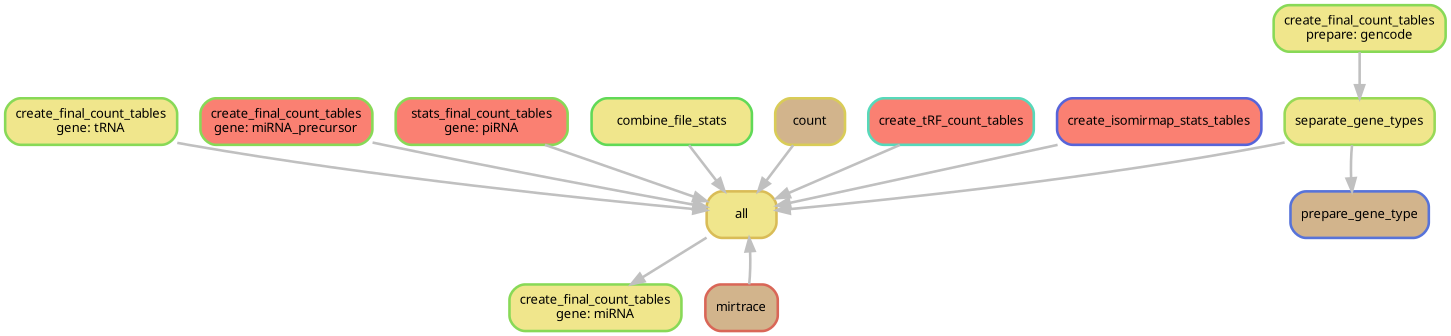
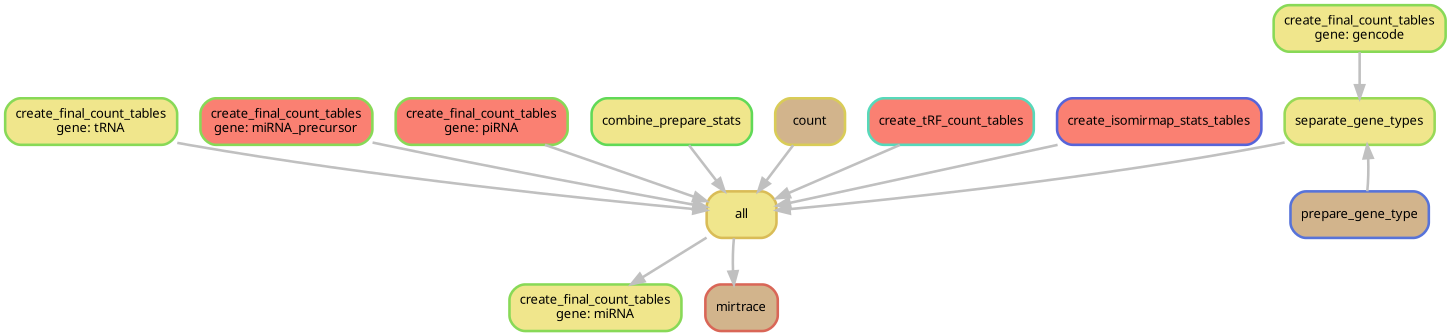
(1360, 28) -> (1360, 28)
(482, 122) -> (482, 122)
(672, 122) -> (672, 122)
(1351, 162) -> (1368, 175)
(750, 268) -> (733, 255)
